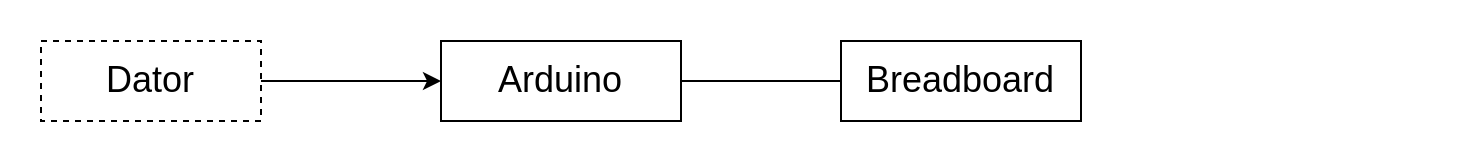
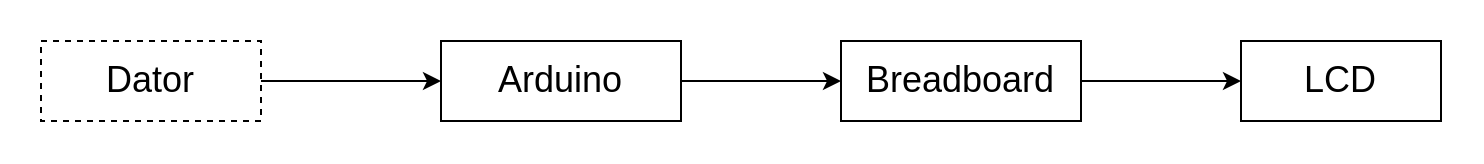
(831, 81) -> (826, 81)
none -> (1154, 81)
none -> (1341, 81)
